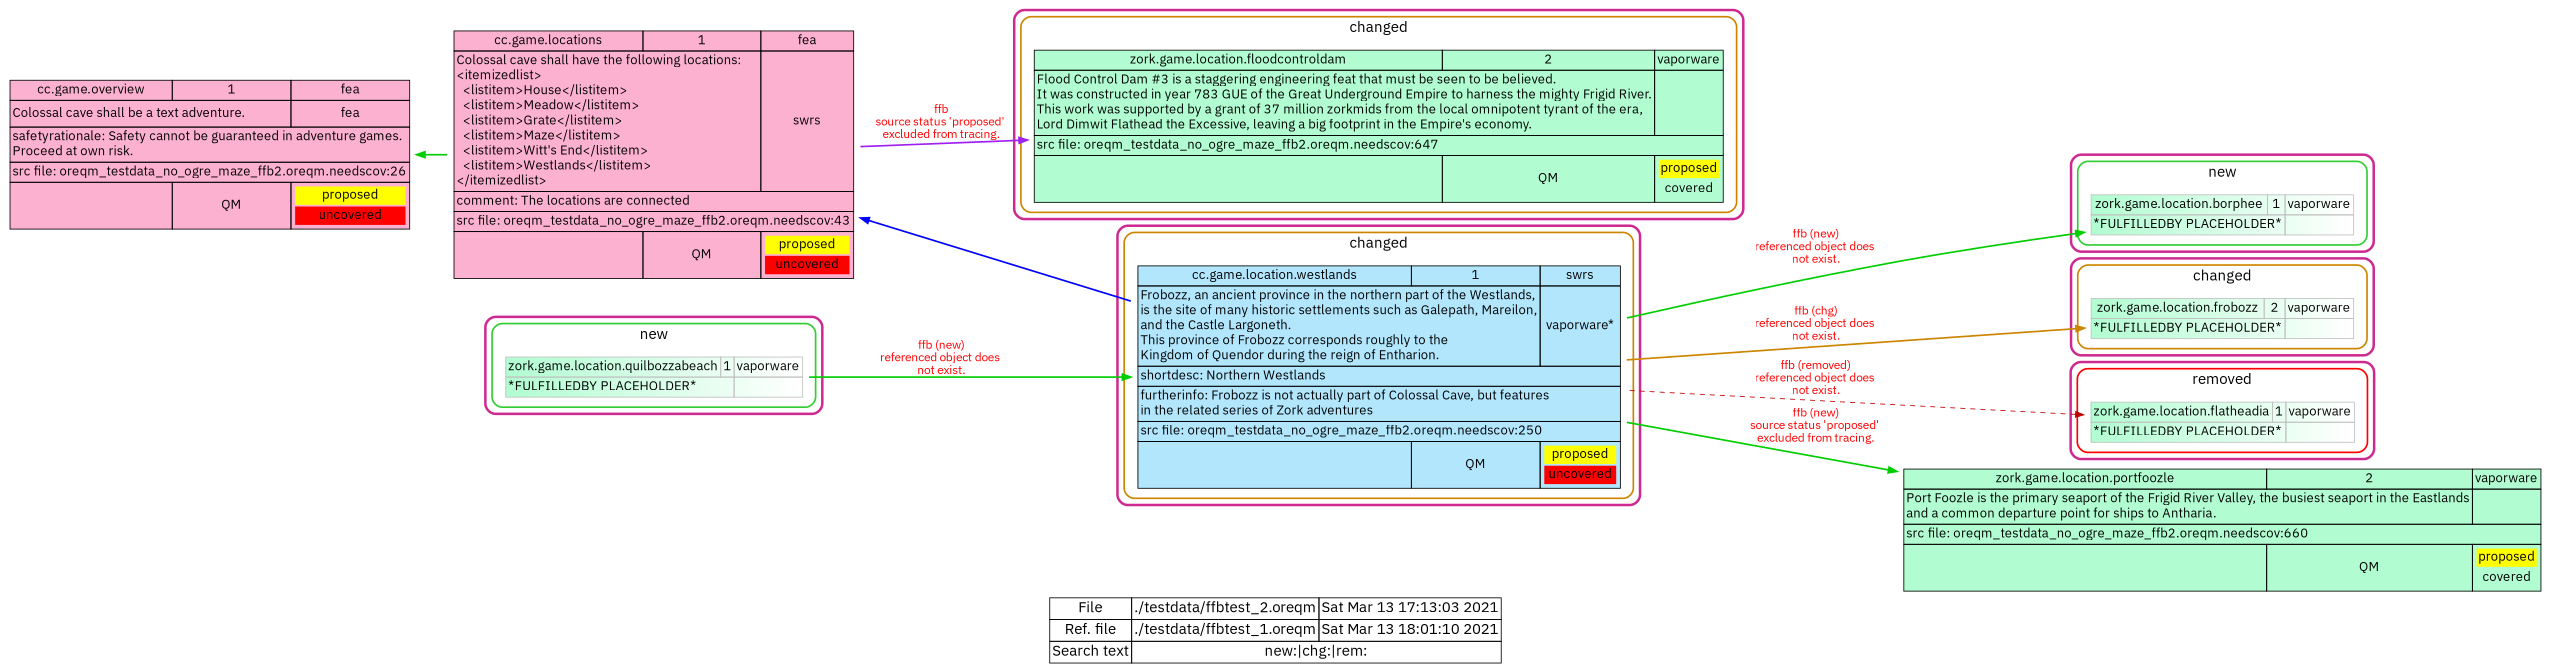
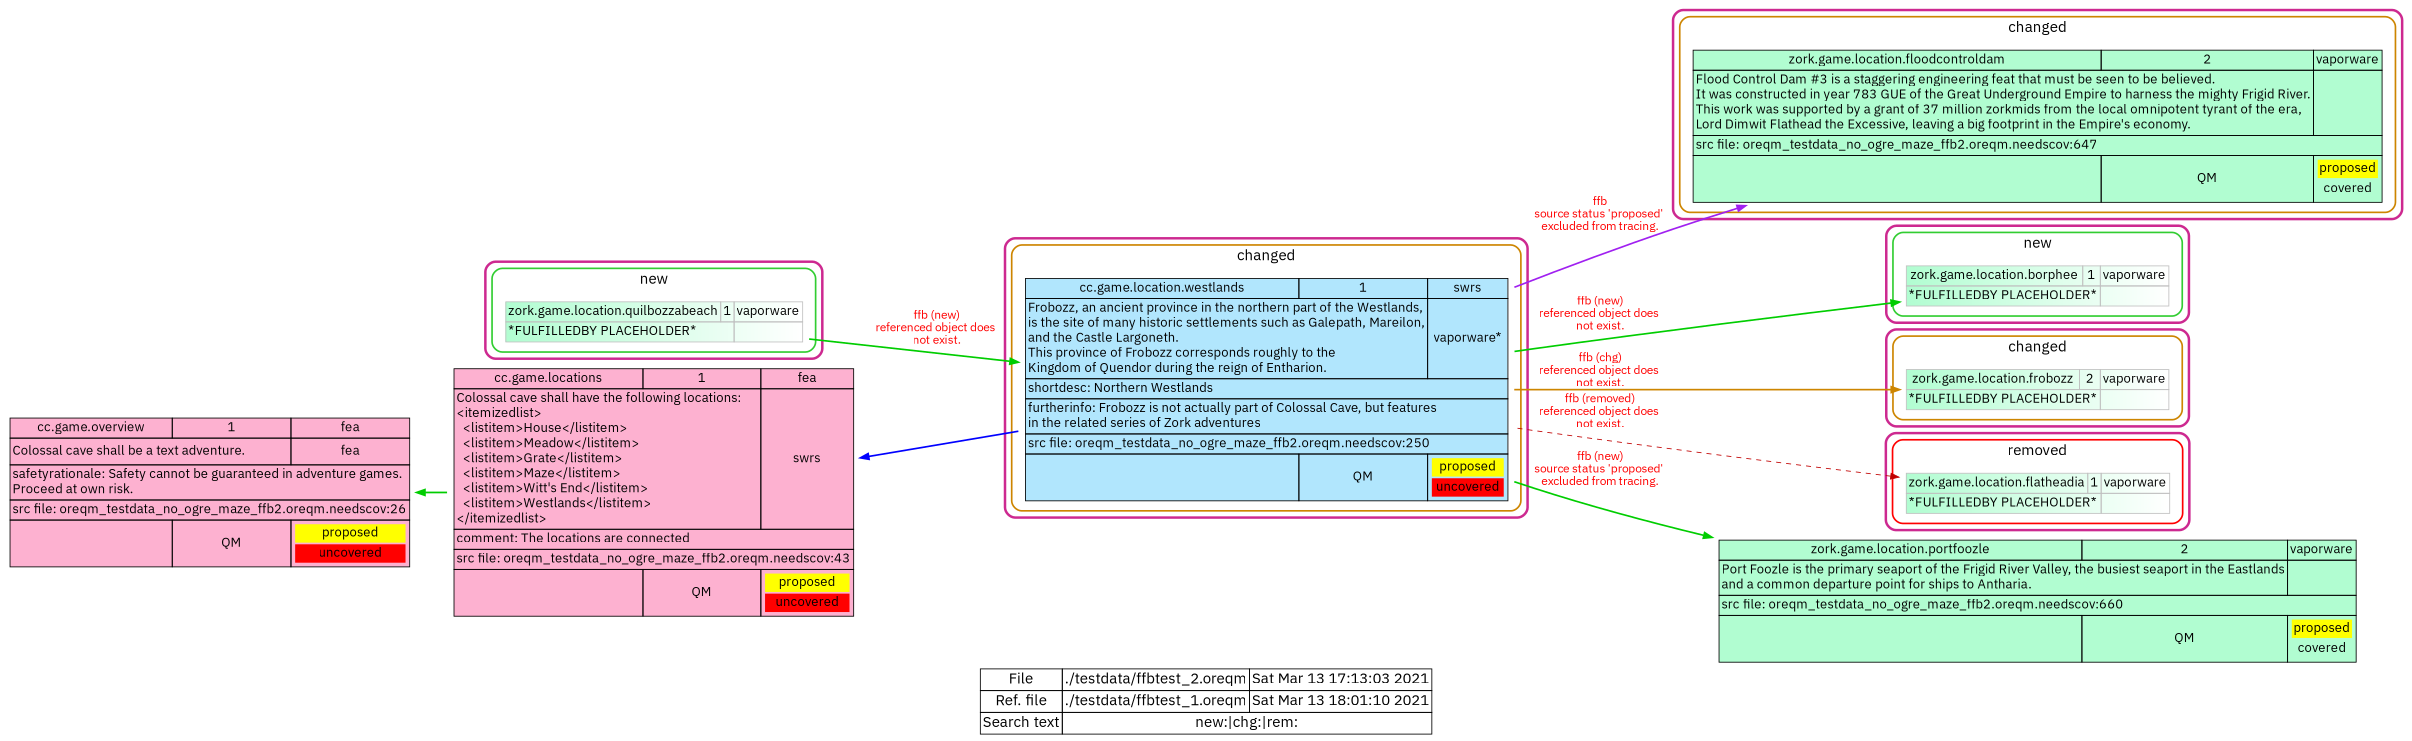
(940, 143) -> (1625, 246)
